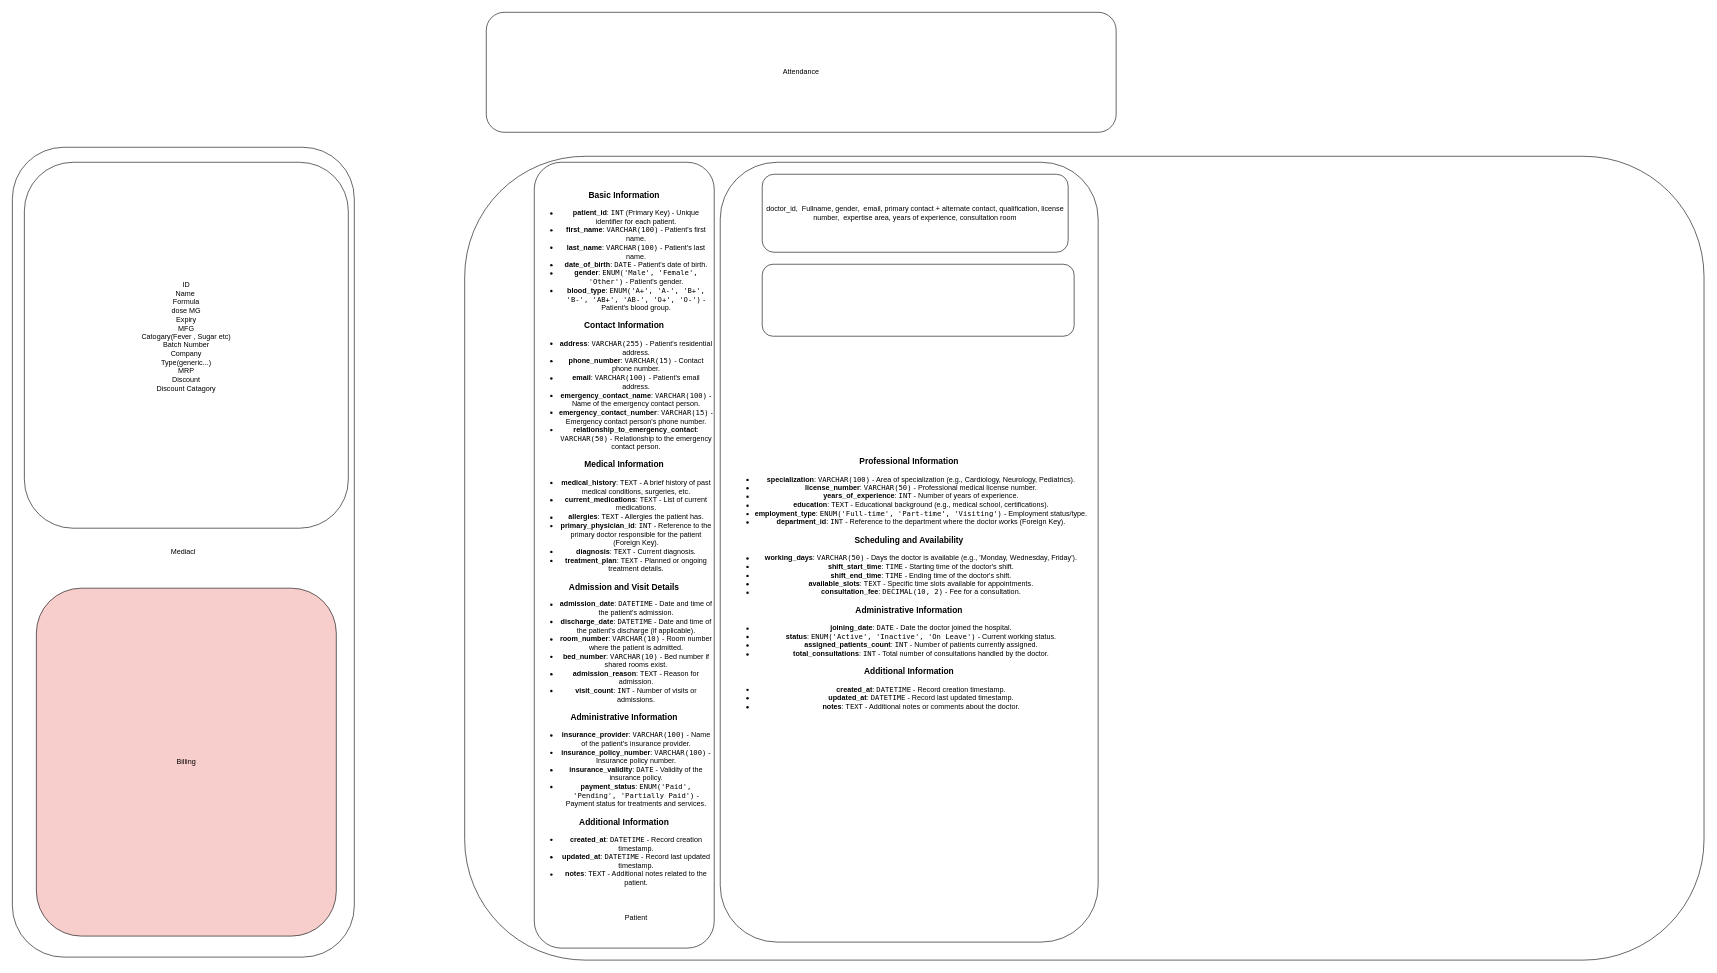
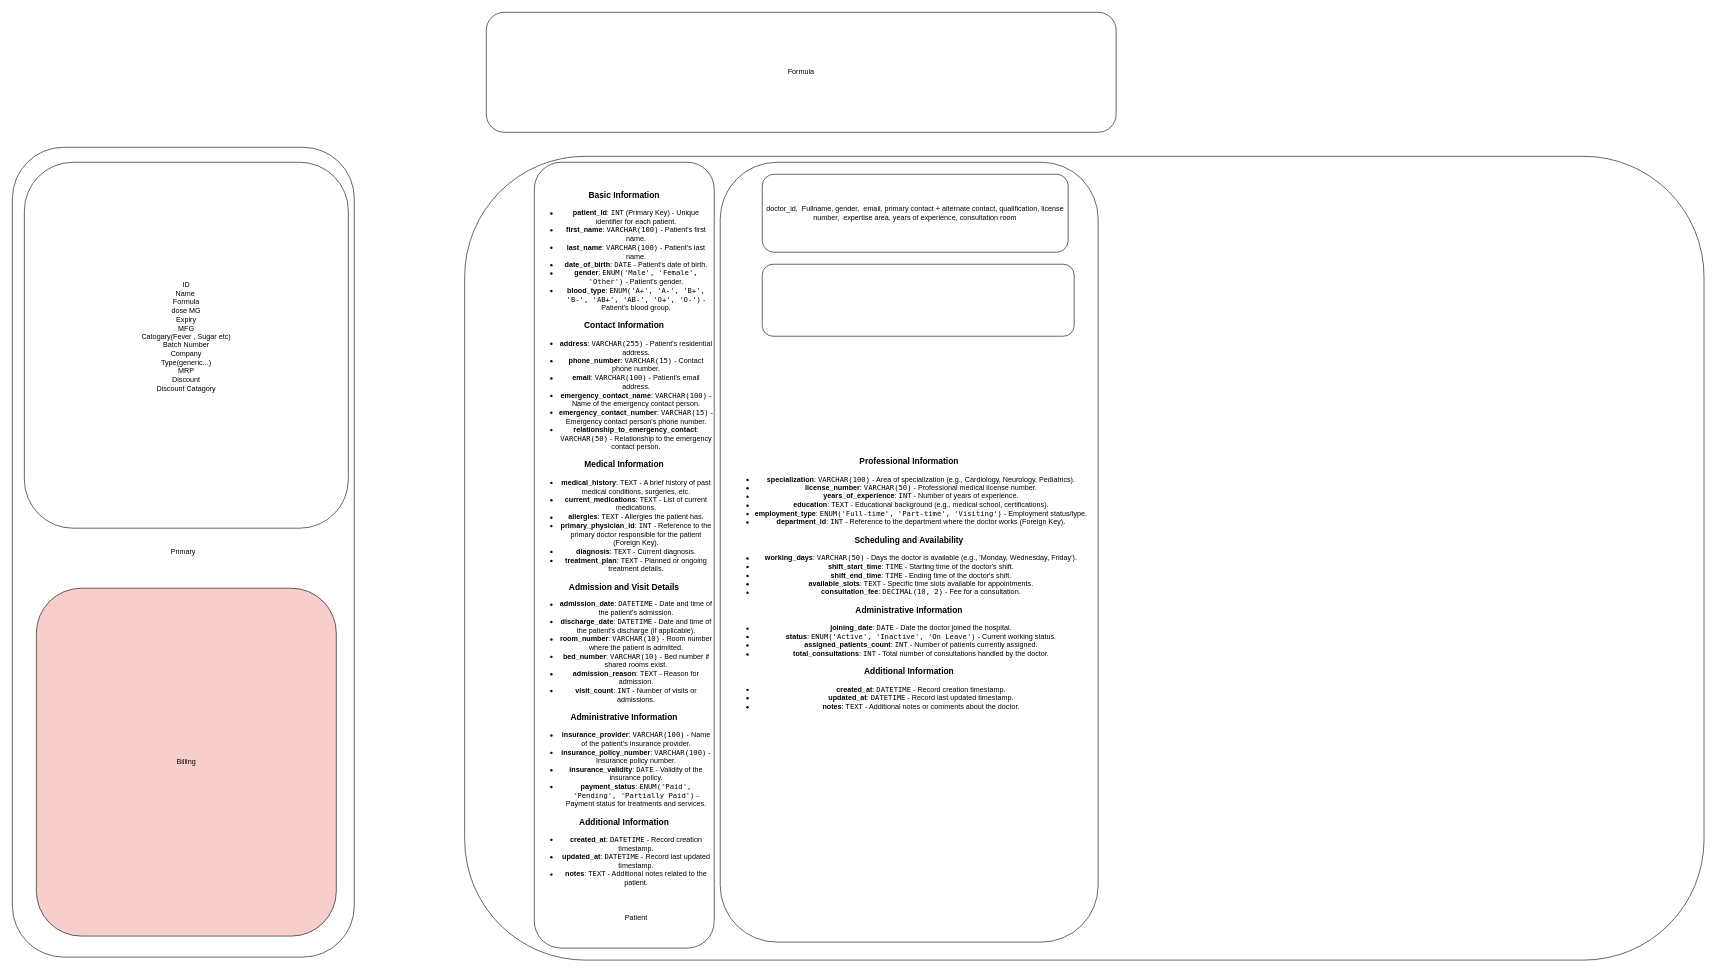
(801, 72) -> (801, 72)
(183, 552) -> (183, 552)
